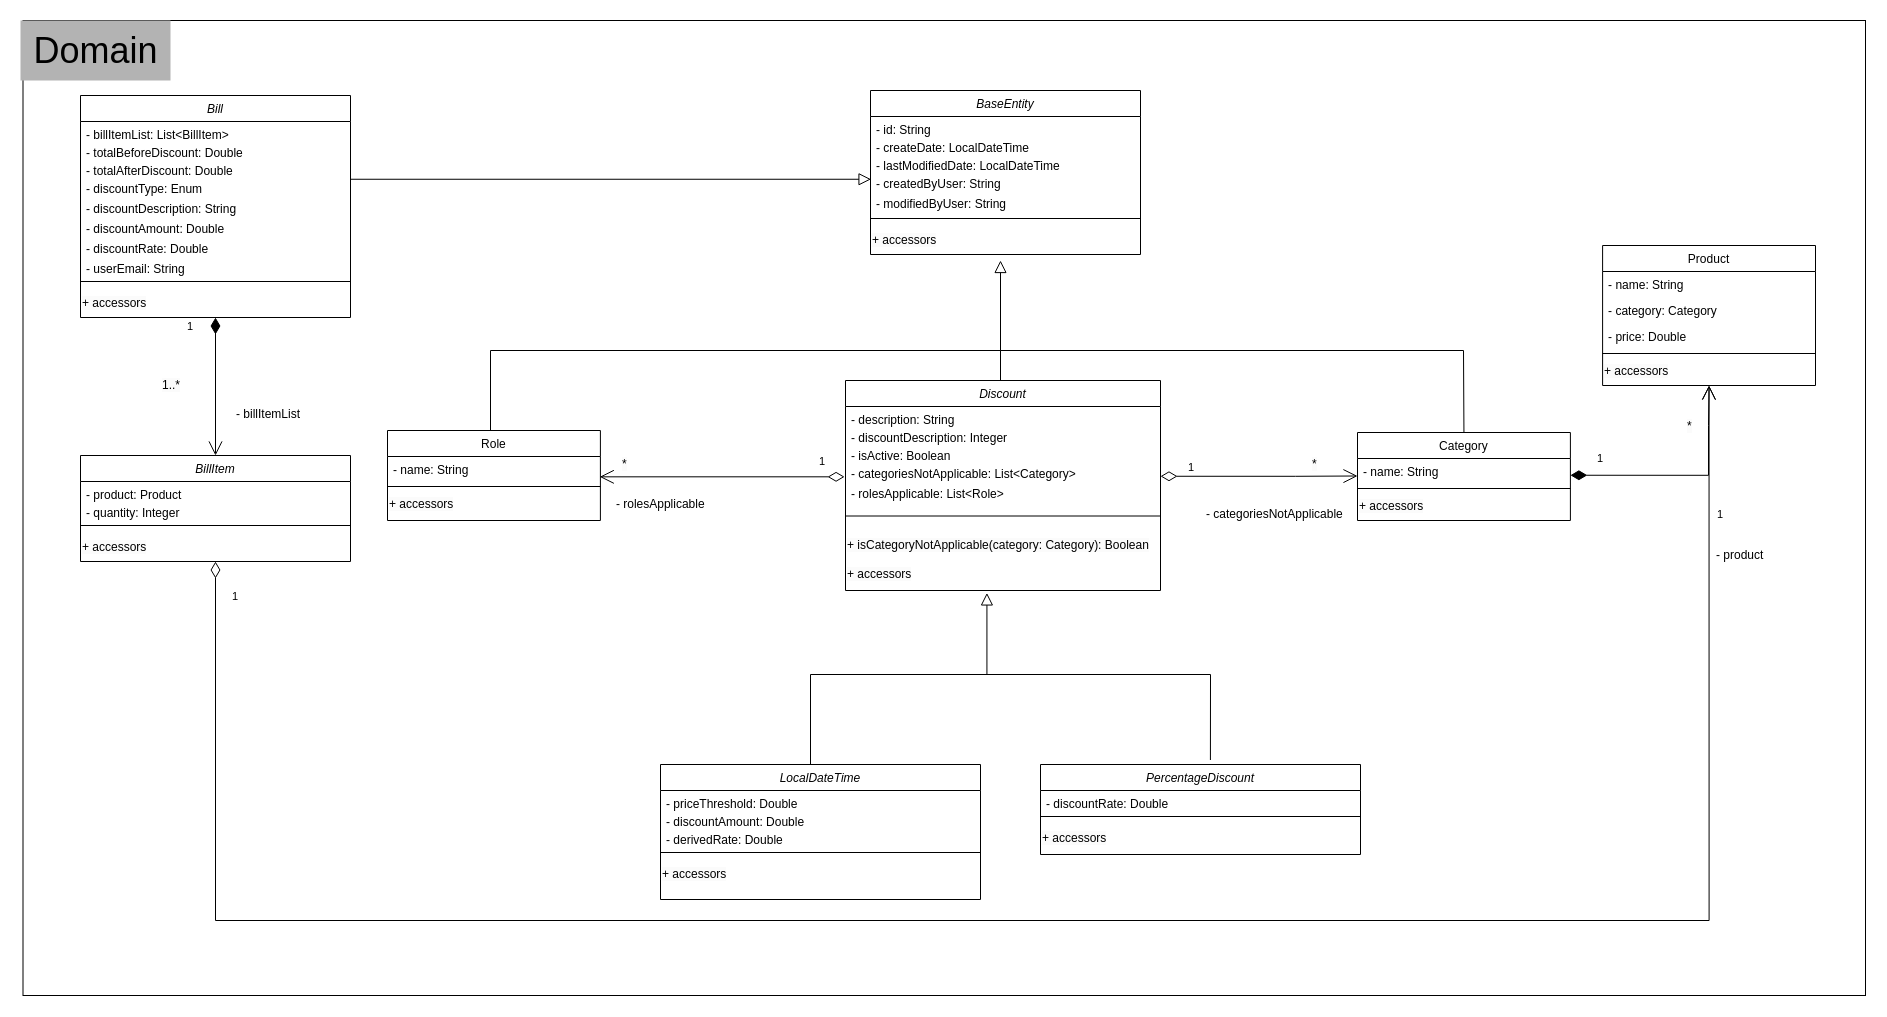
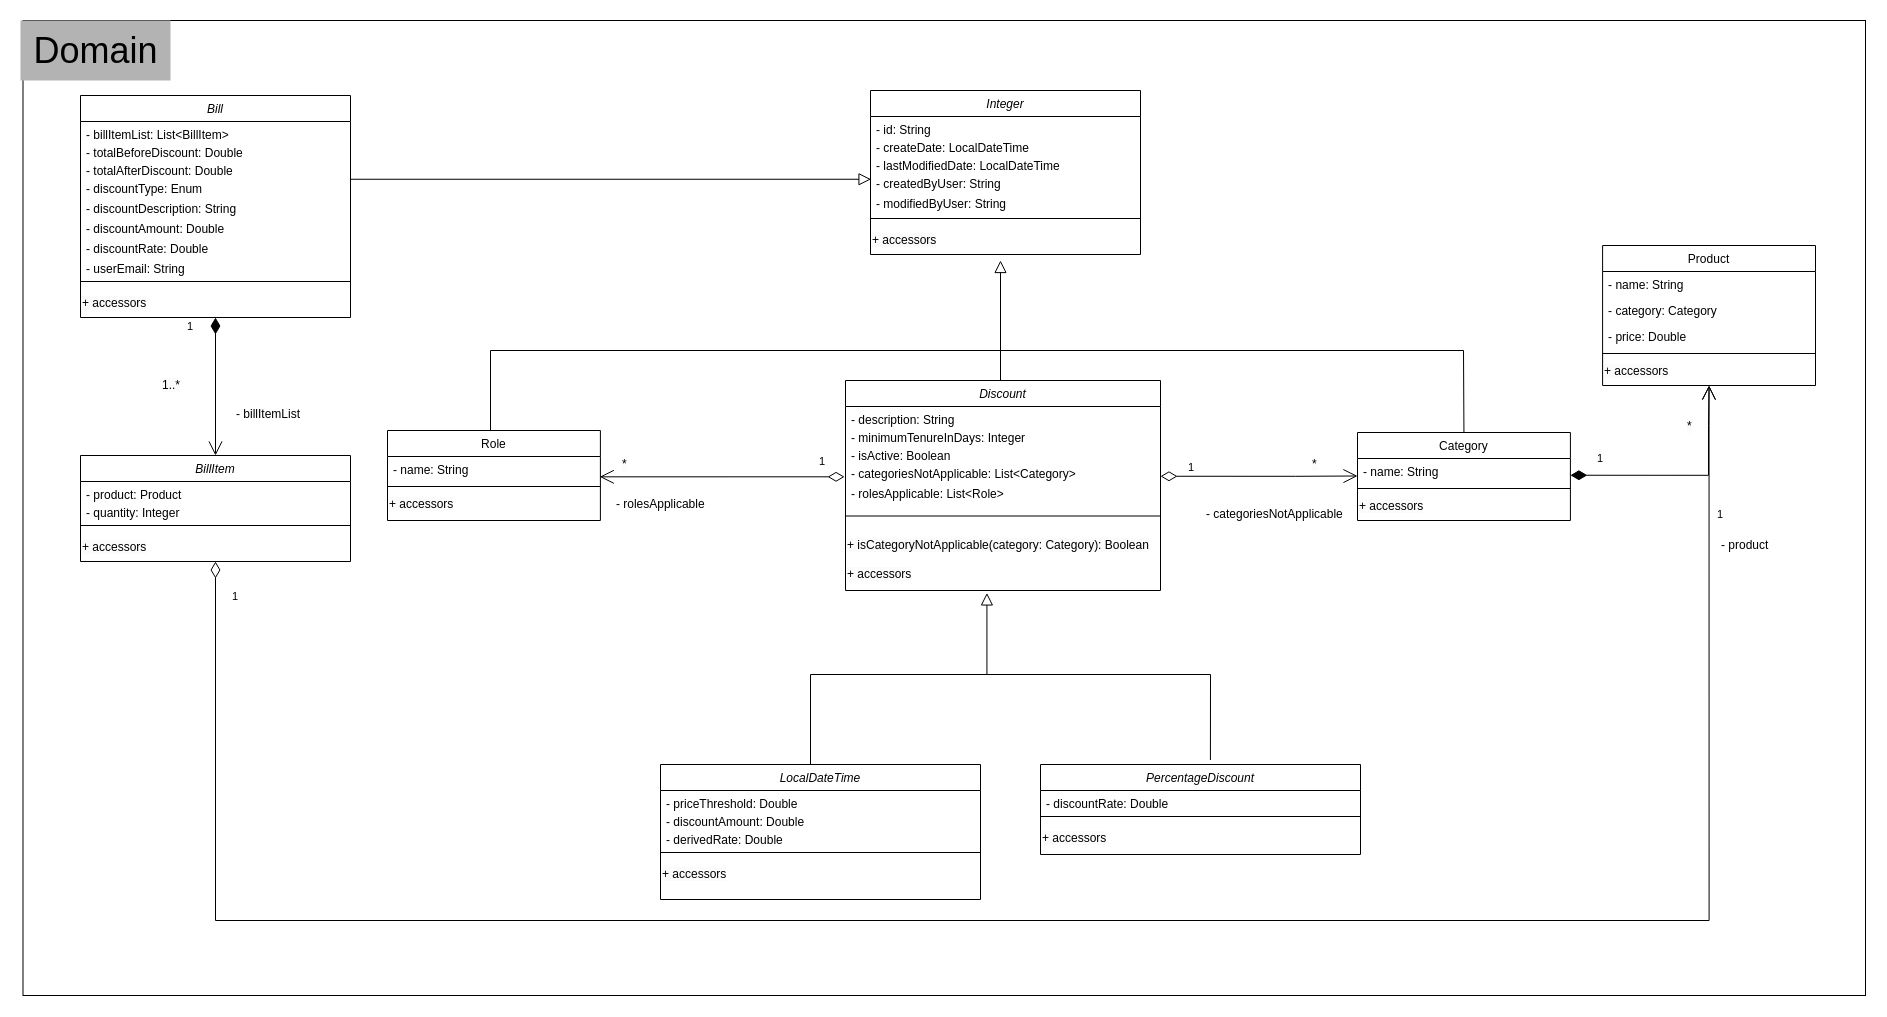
(1005, 104) -> (1005, 104)
(942, 438) -> (944, 438)
(1781, 557) -> (1786, 547)
